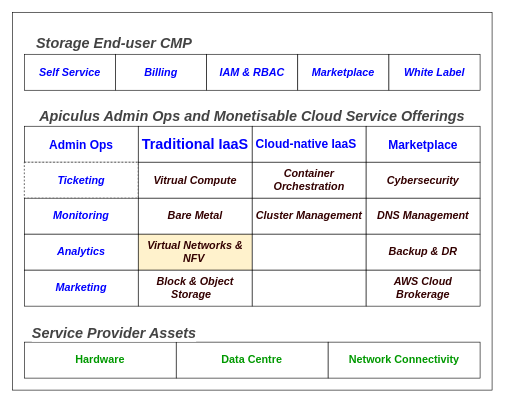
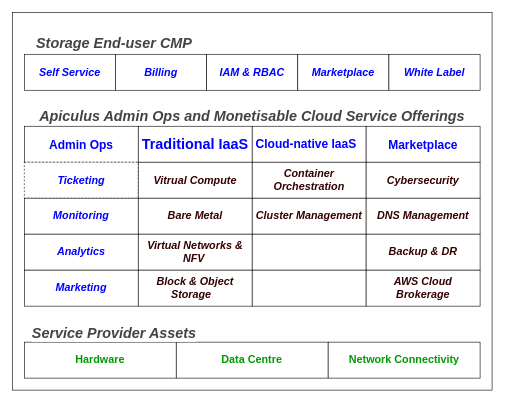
(195, 252) -> (195, 252)
